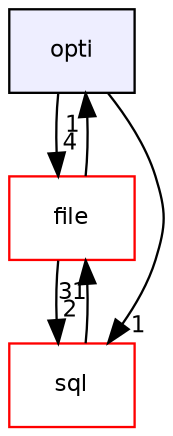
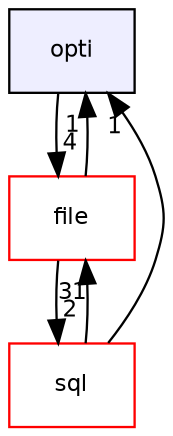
(163, 206) -> (163, 230)
